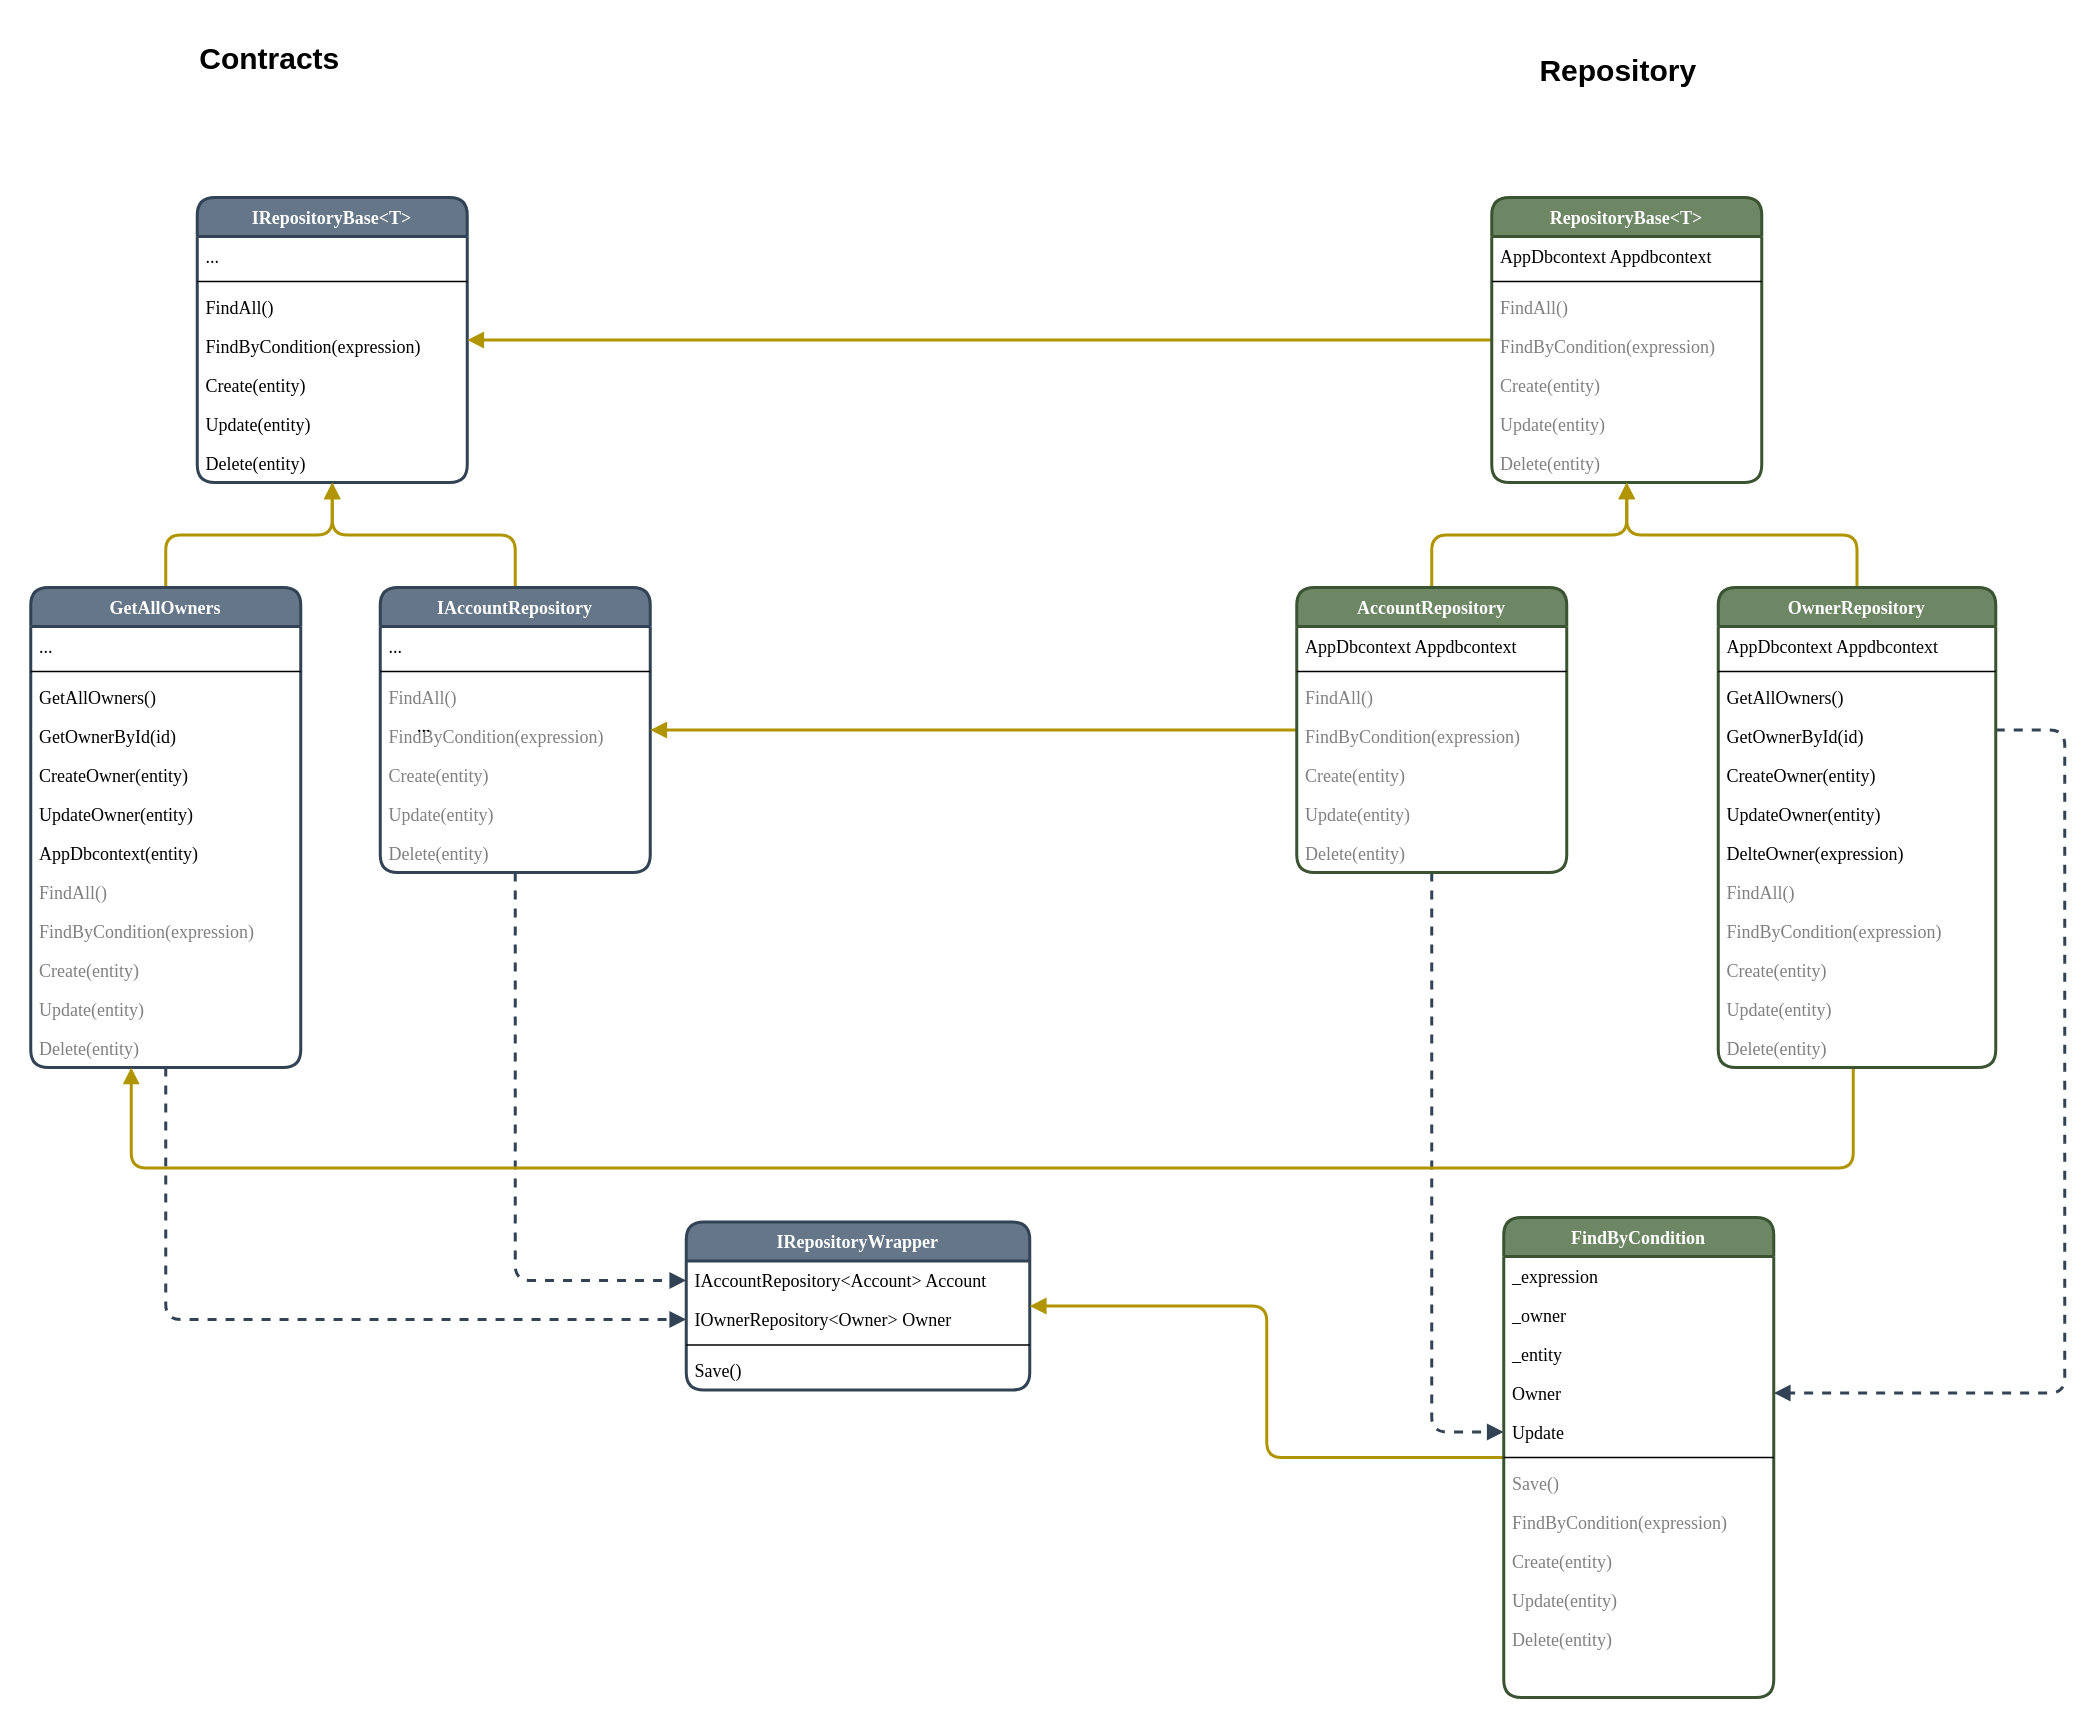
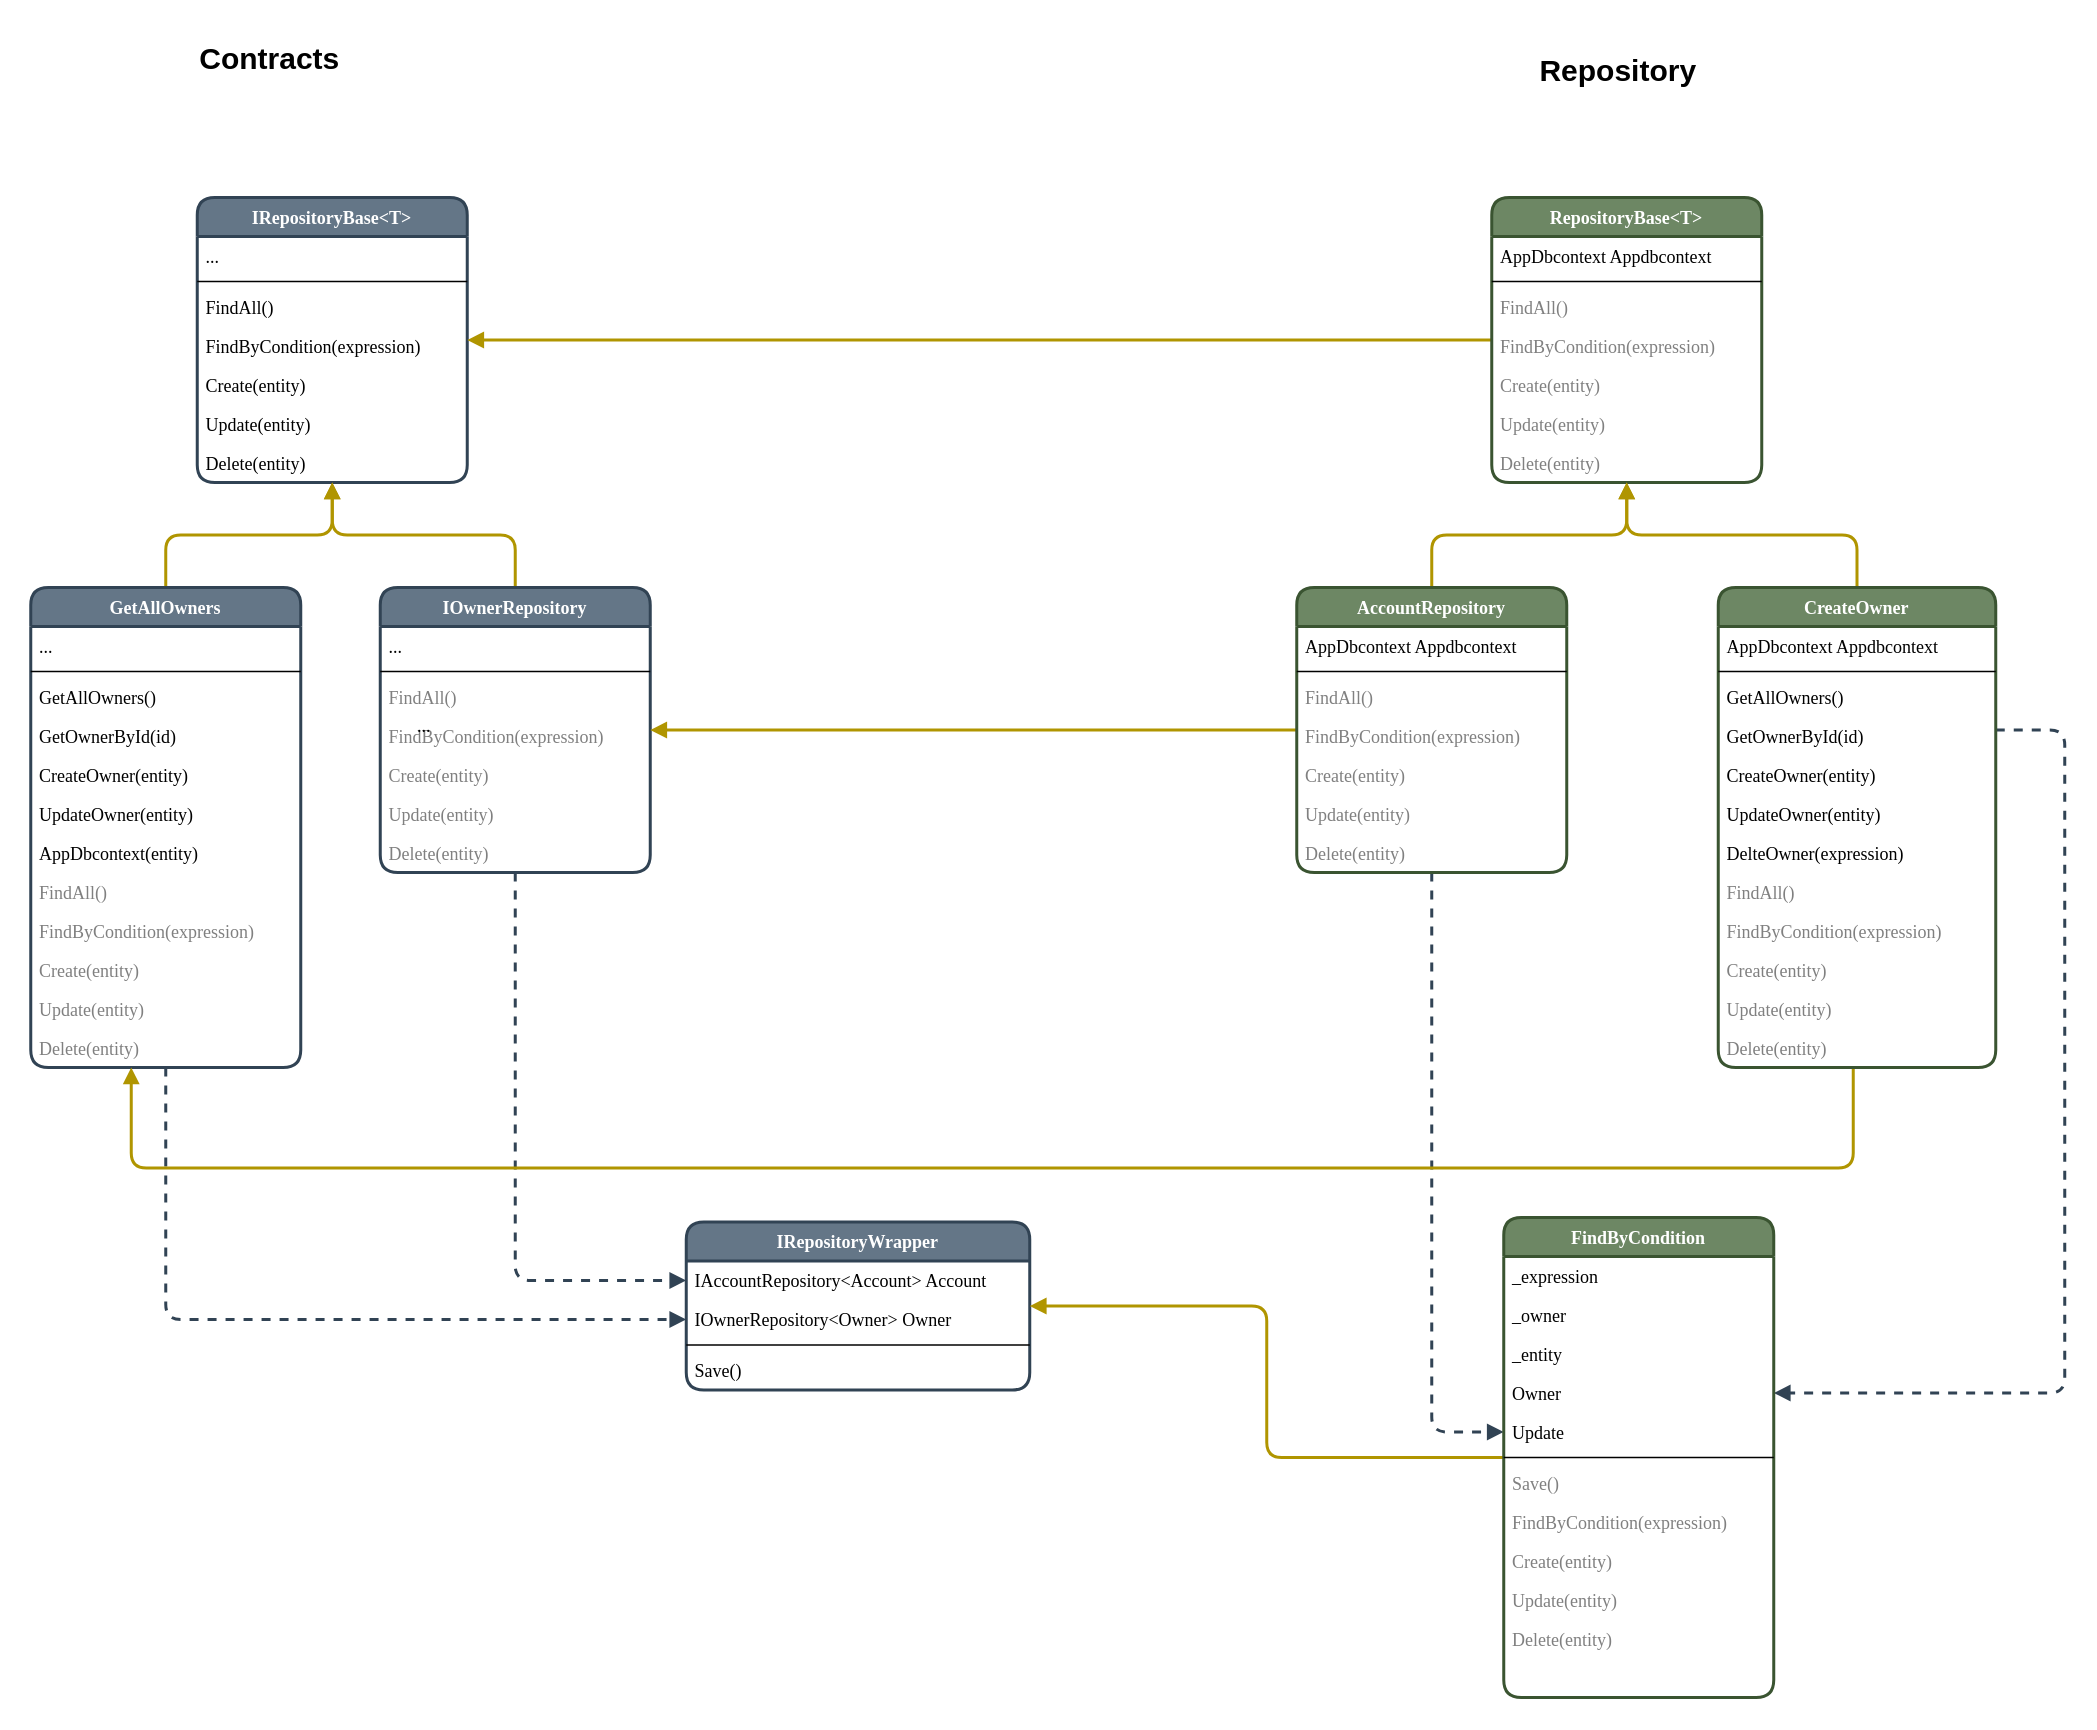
(515, 608) -> (515, 608)
(1856, 608) -> (1856, 608)
